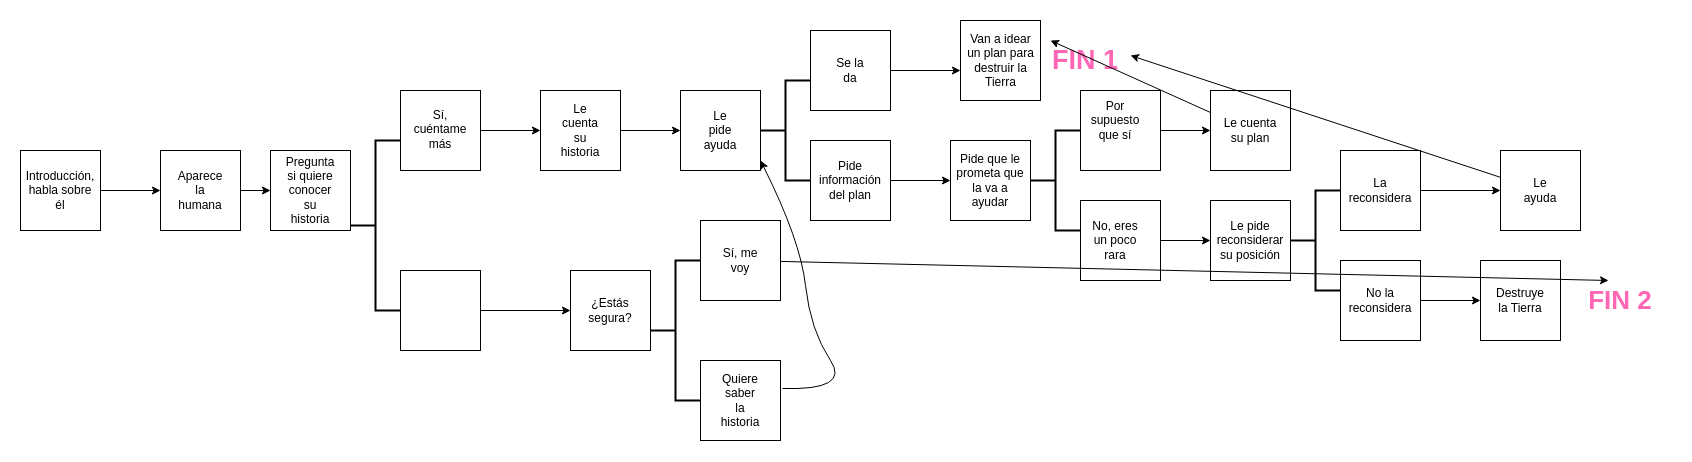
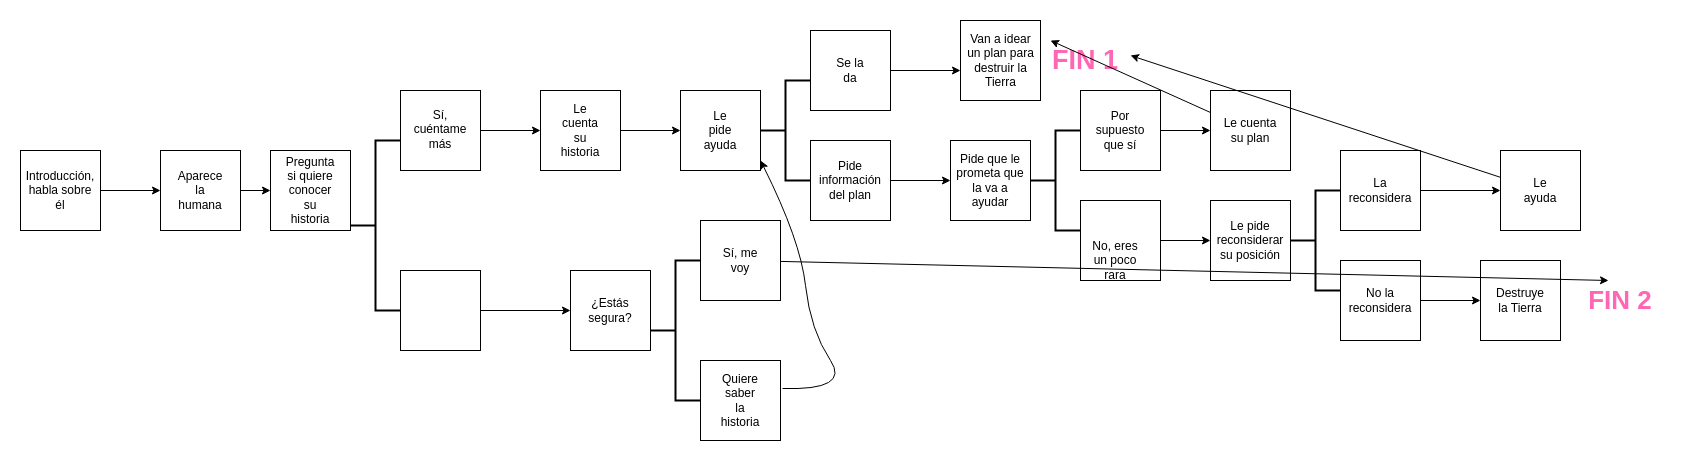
(1116, 121) -> (1121, 131)
(1116, 241) -> (1116, 261)
